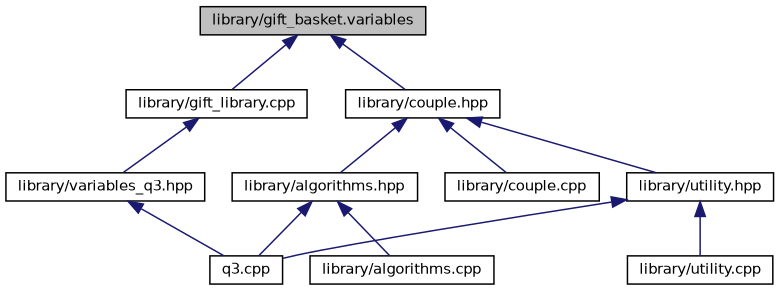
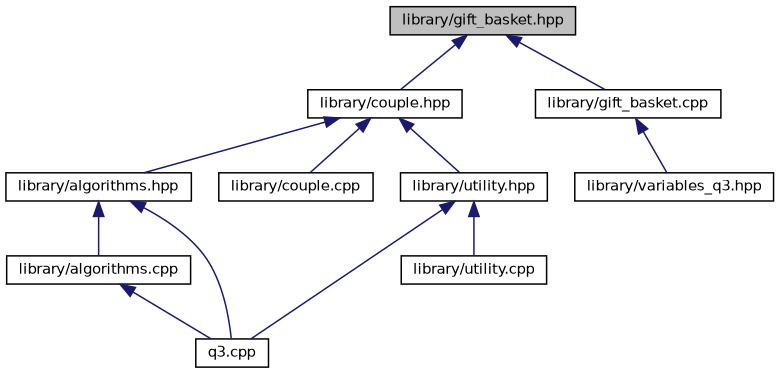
(313, 21) -> (483, 21)
(217, 104) -> (628, 104)
(183, 232) -> (172, 315)
